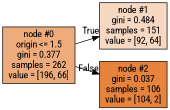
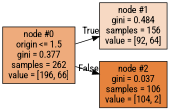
(133, 26) -> (133, 26)
